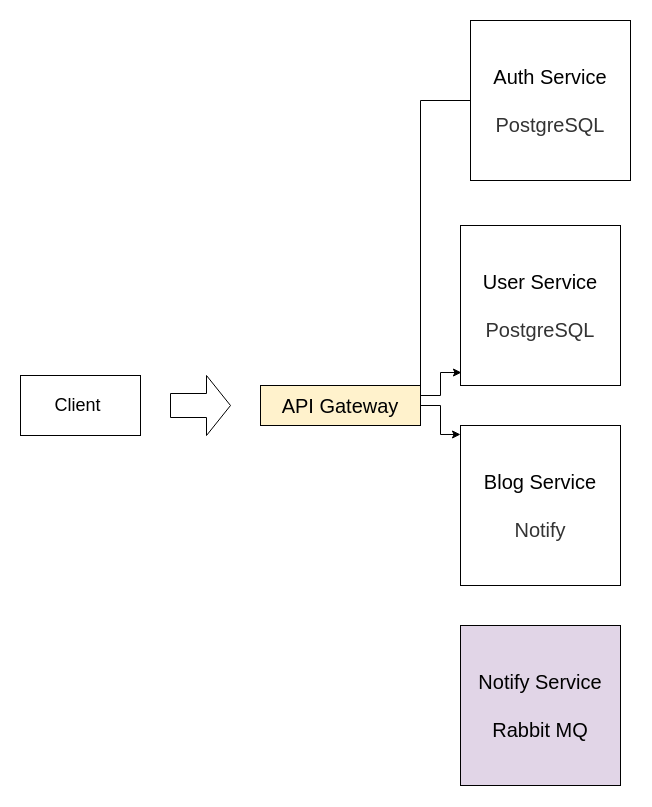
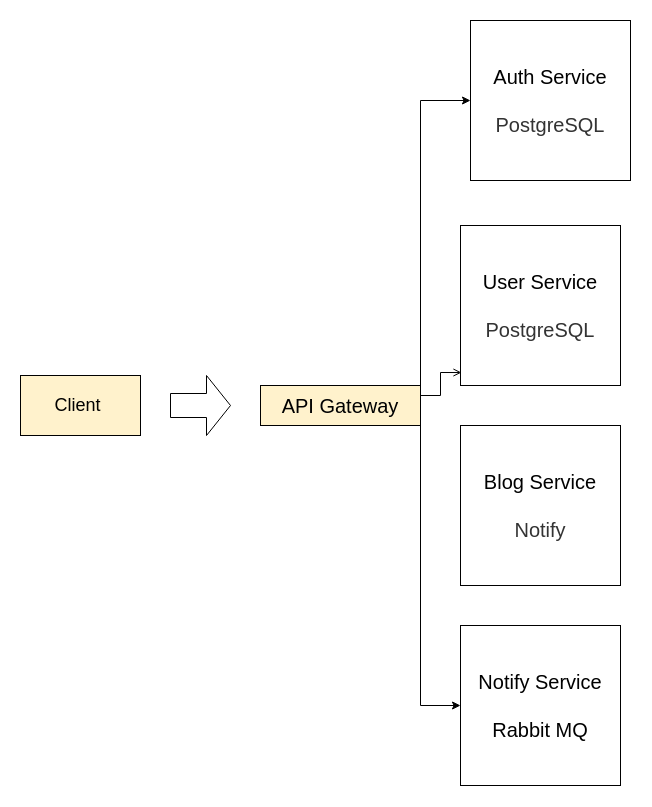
(465, 101) -> (462, 101)
(453, 373) -> (454, 373)
(81, 406) -> (81, 406)
(441, 417) -> none
none -> (421, 582)
(541, 706) -> (541, 706)
